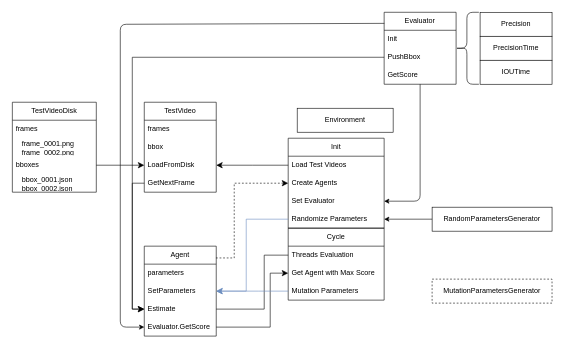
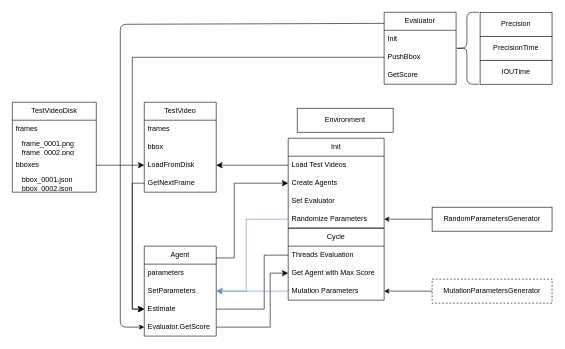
(419, 200) -> none
(234, 207) -> (234, 207)
none -> (389, 291)
